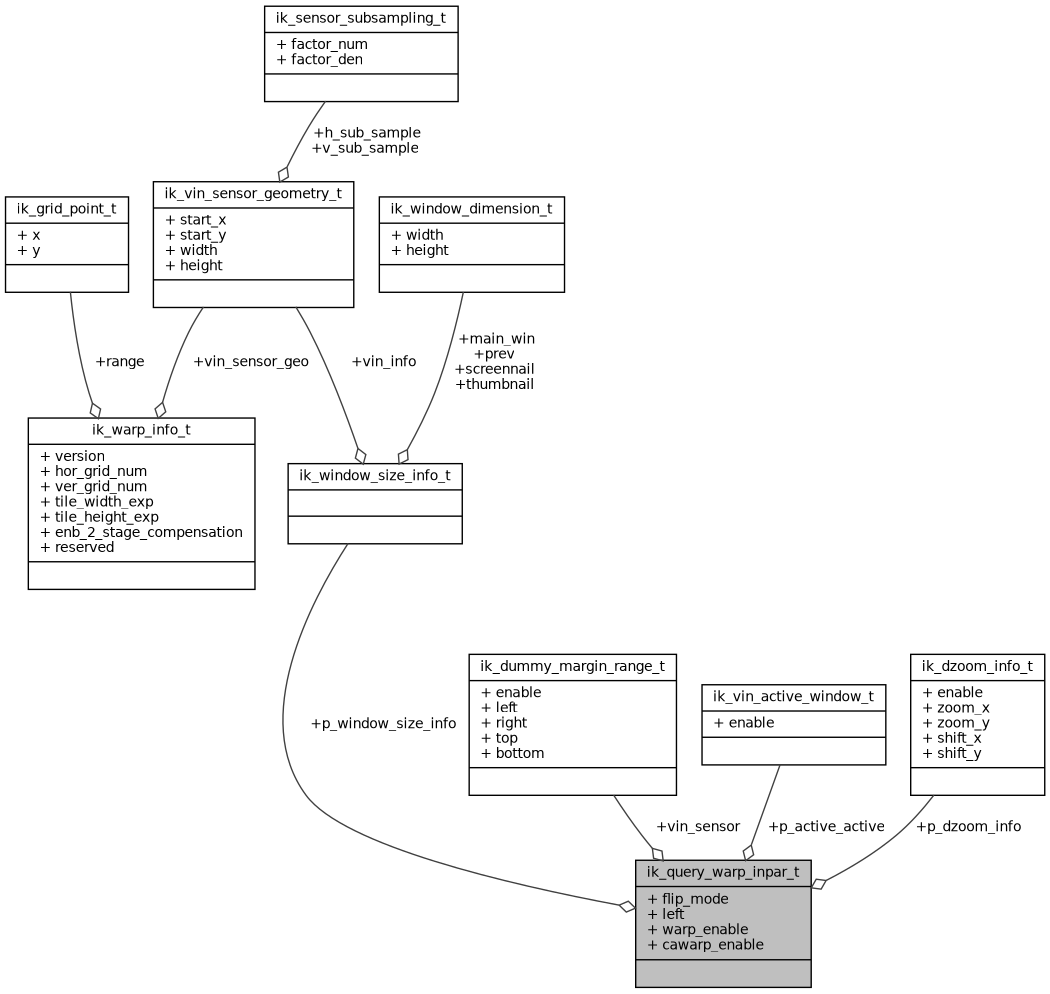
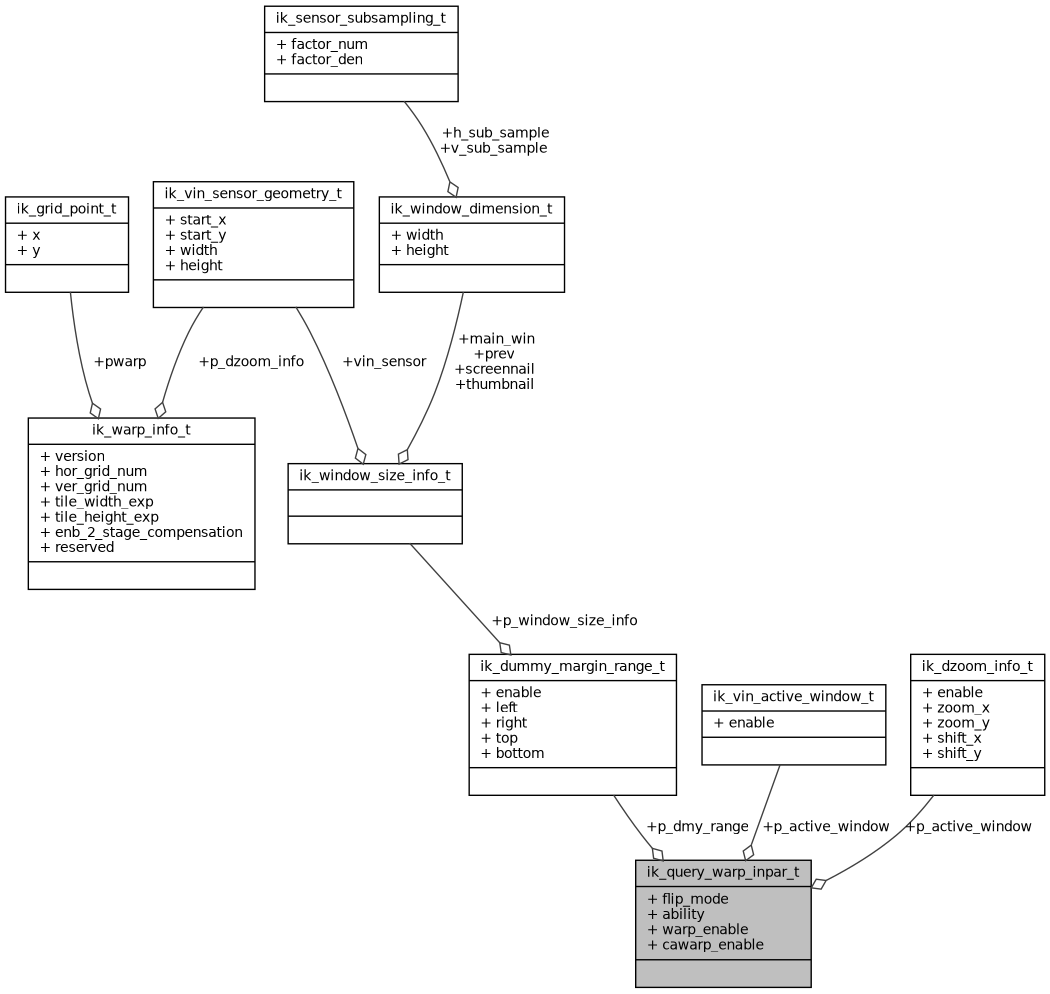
(305, 133) -> (430, 140)
(118, 363) -> (118, 363)
(249, 363) -> (249, 363)
(382, 363) -> (382, 363)
(331, 817) -> (455, 593)
(696, 828) -> (696, 828)
(824, 828) -> (824, 828)
(967, 828) -> (967, 828)
(666, 915) -> (676, 915)
